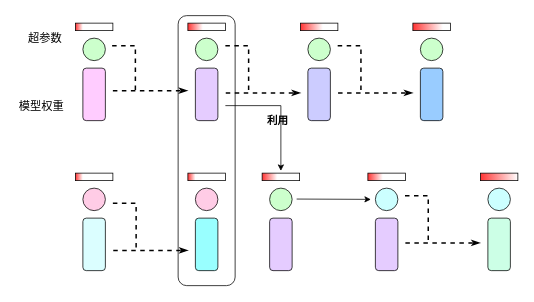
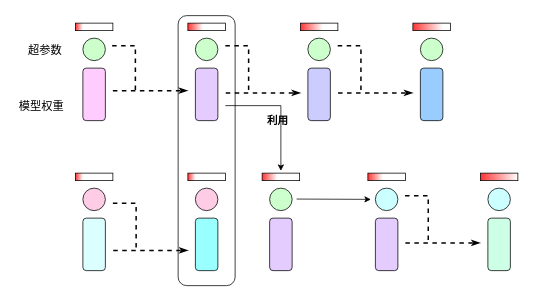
(45, 38) -> (45, 49)
